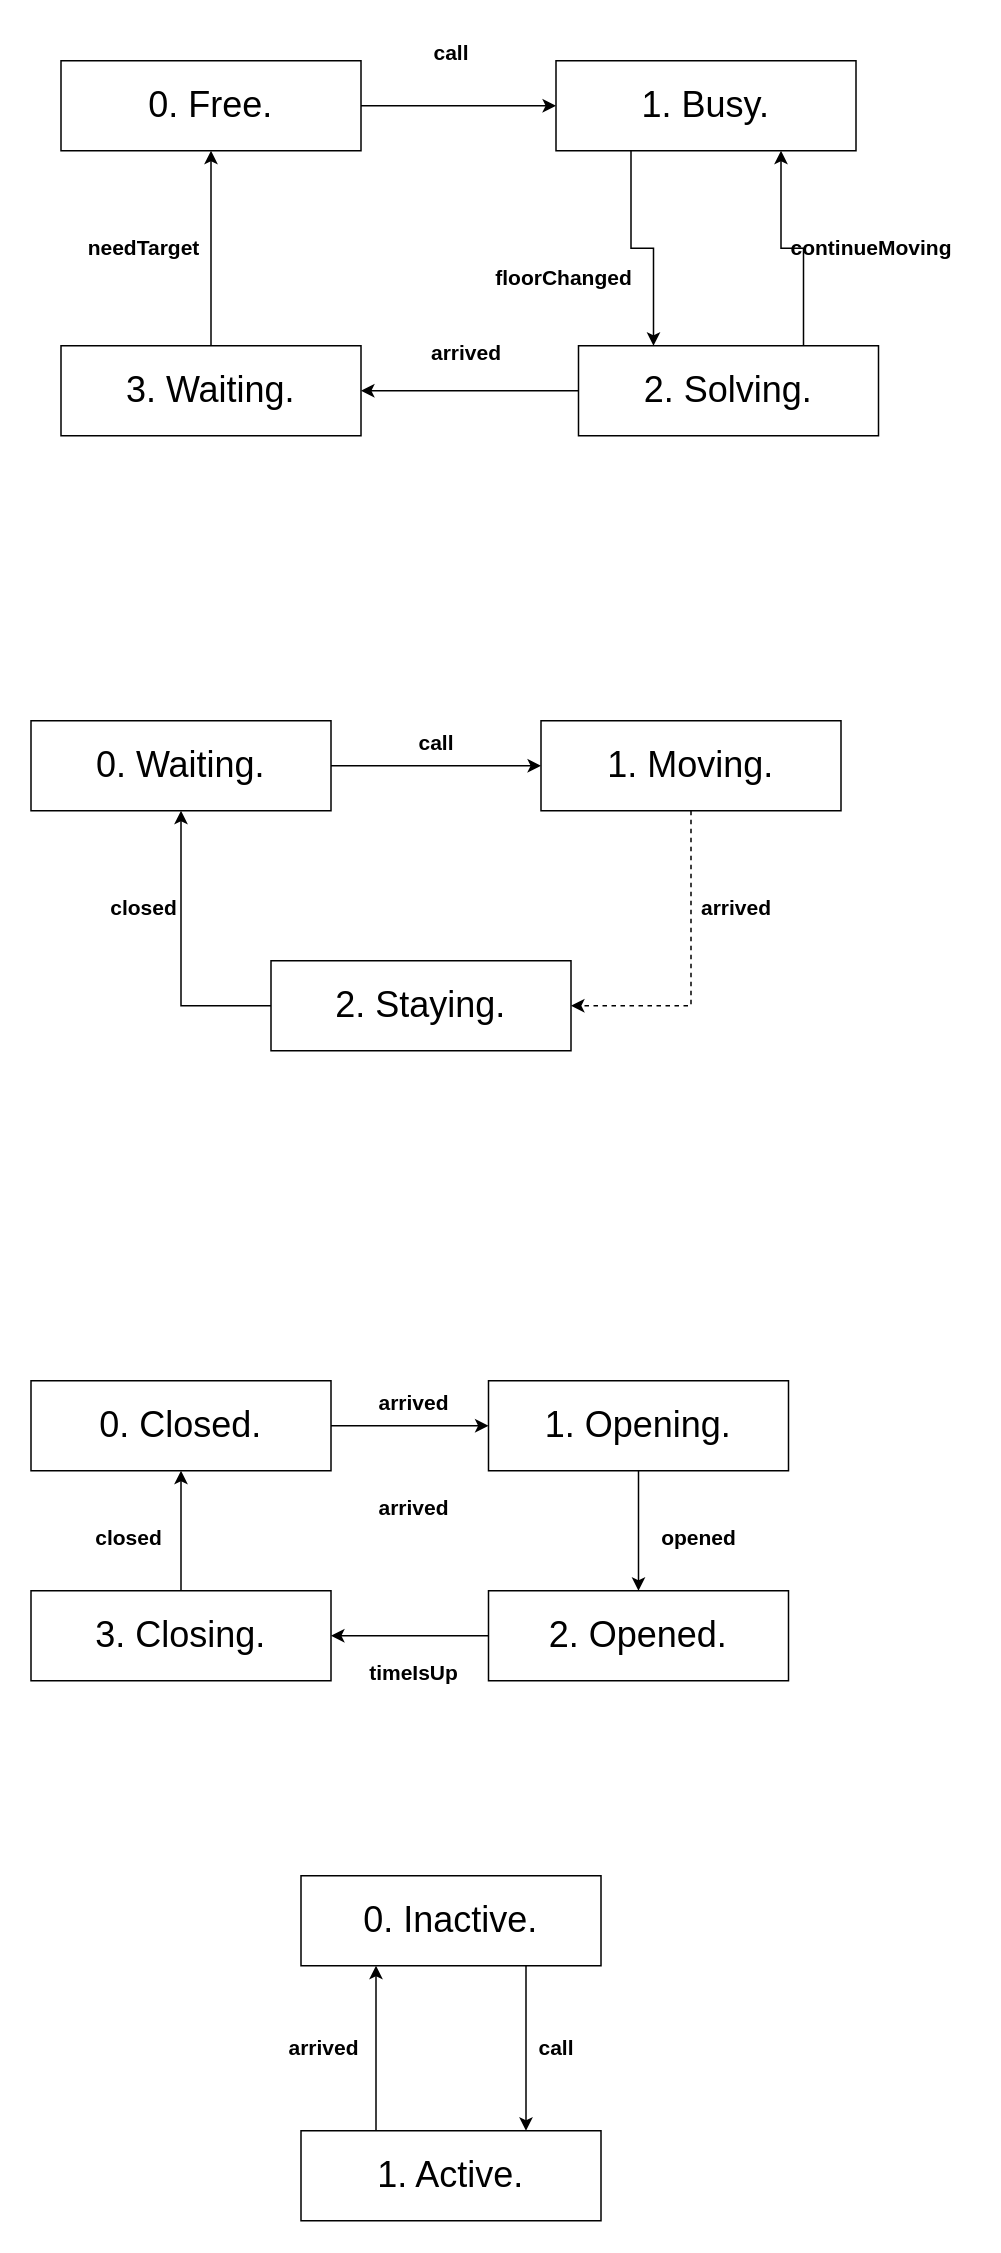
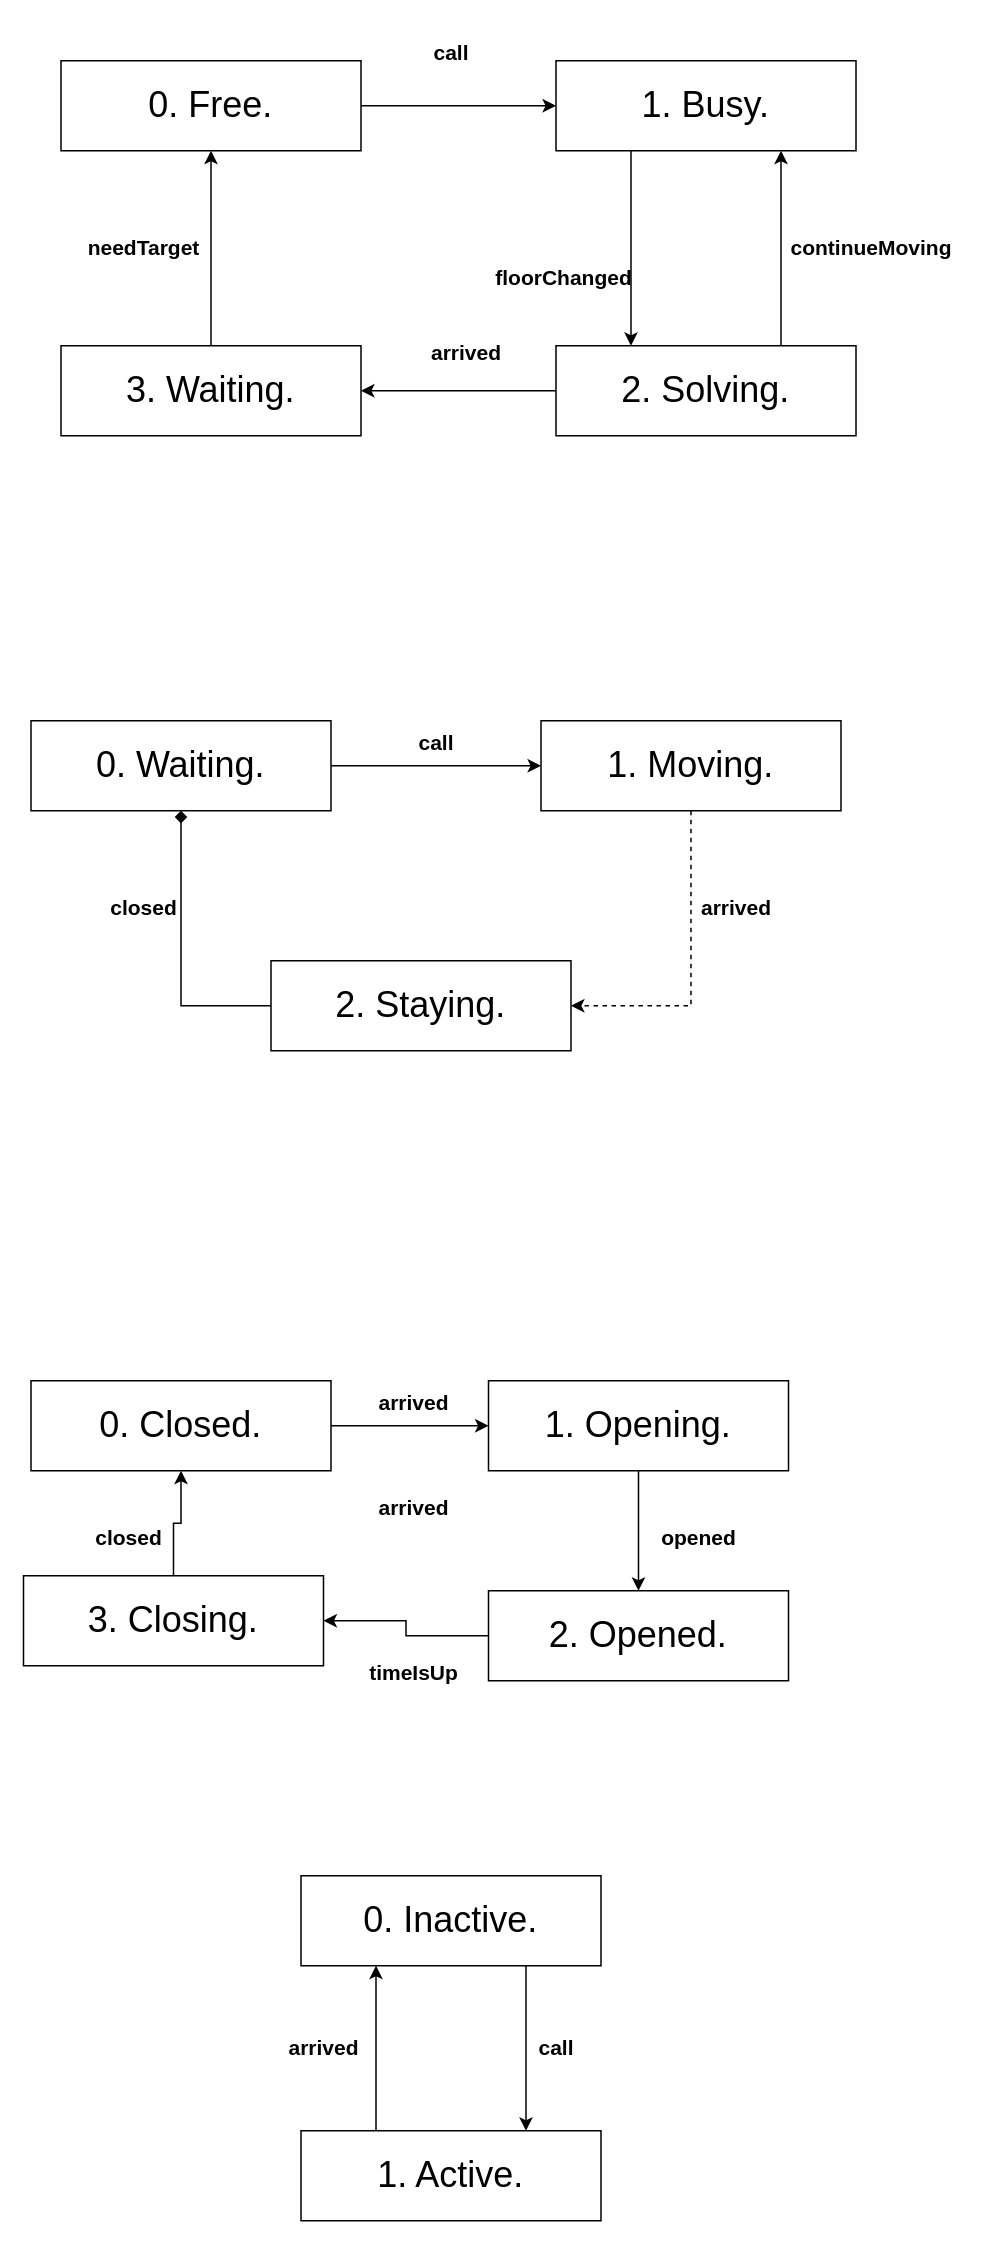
(728, 391) -> (706, 391)
(181, 822) -> (181, 823)
(181, 1636) -> (173, 1621)
